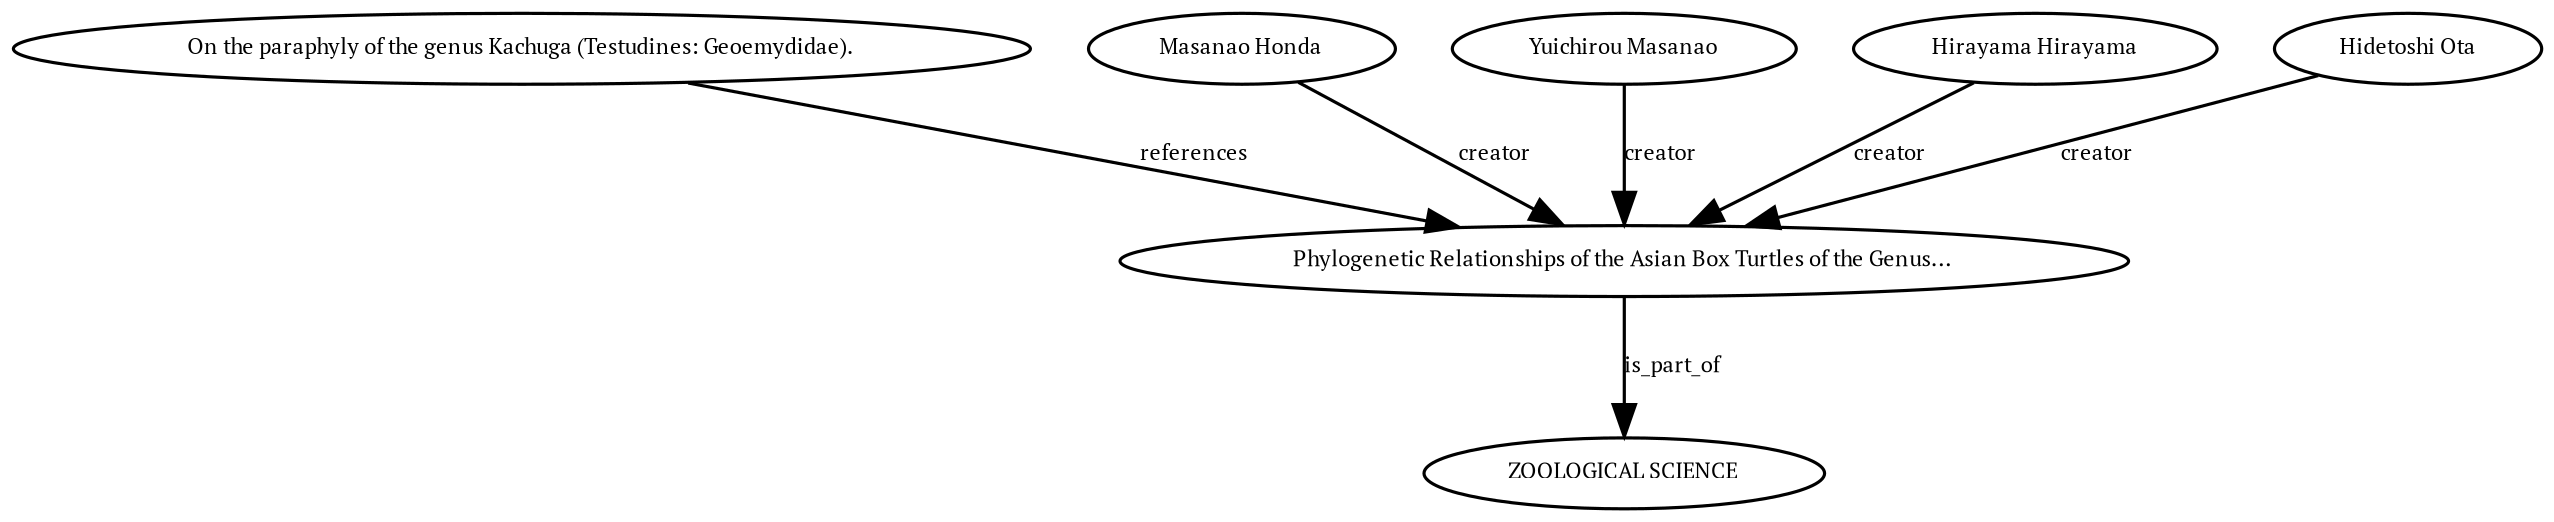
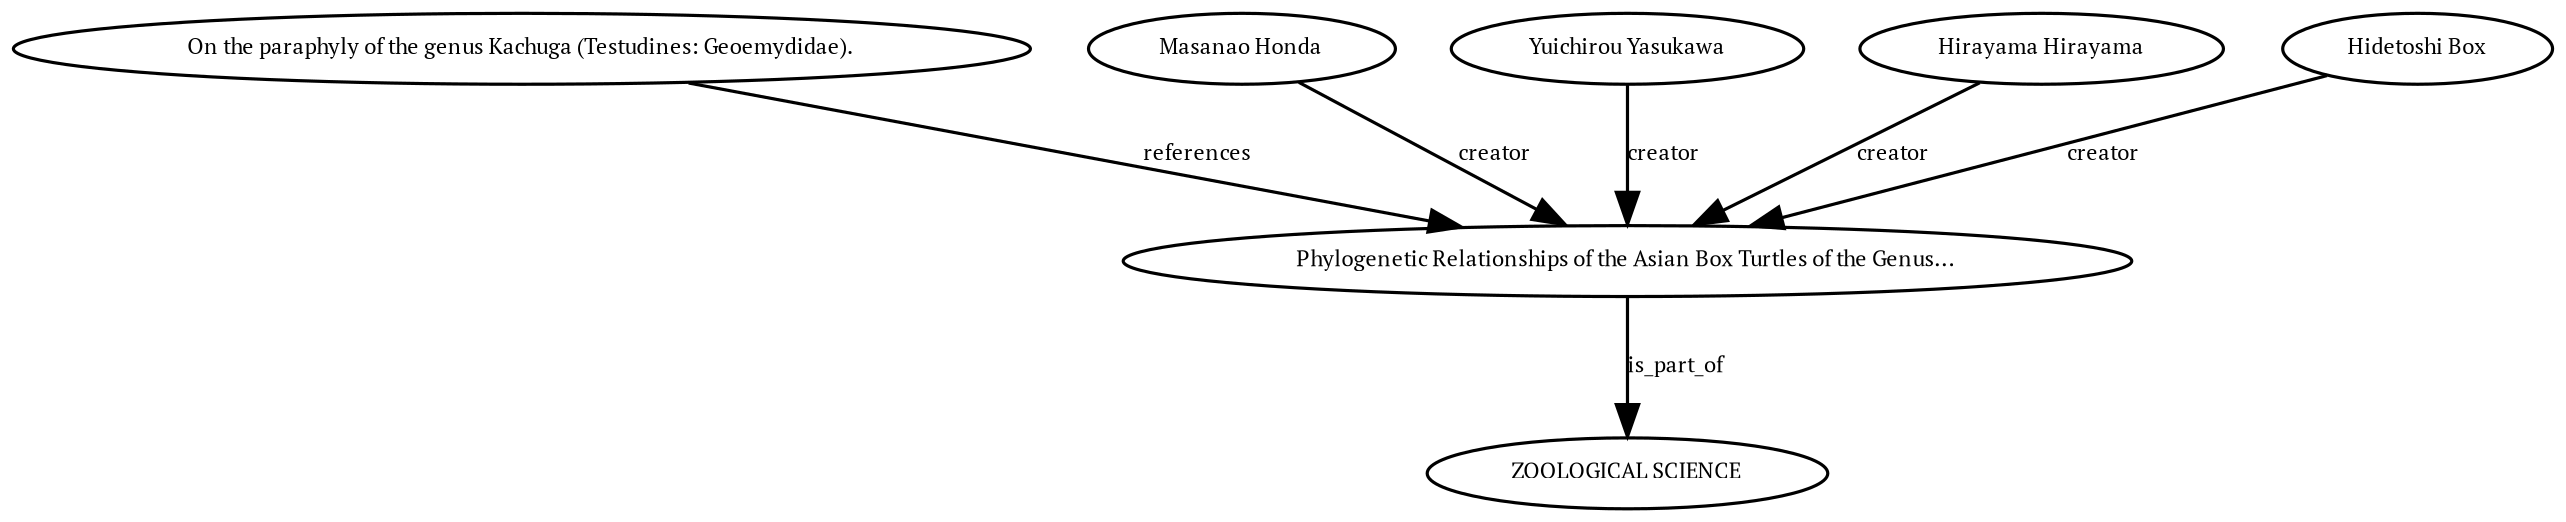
(1624, 49) -> (1627, 49)
(2408, 49) -> (2418, 49)
